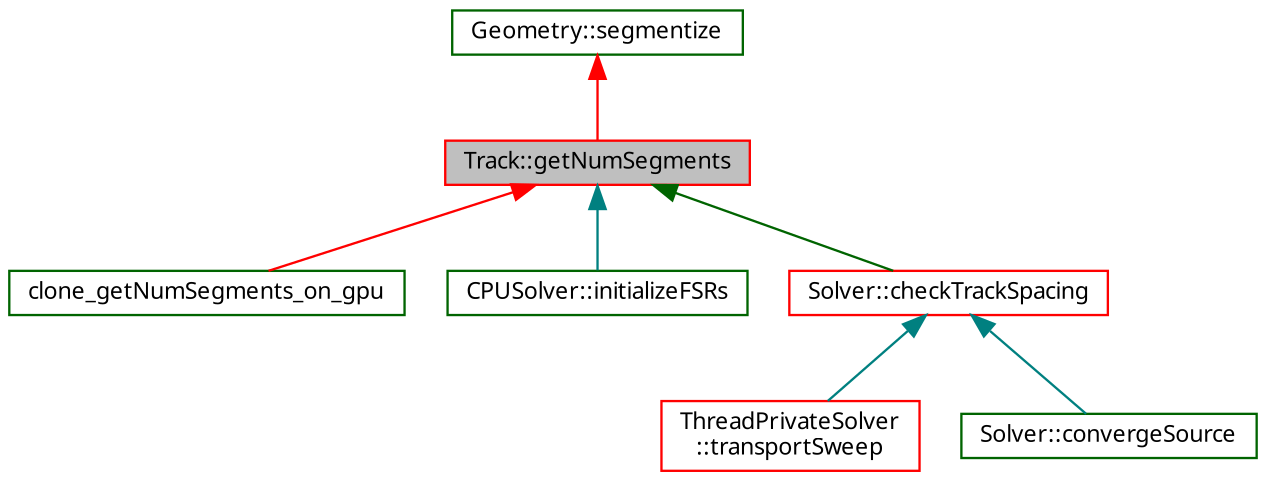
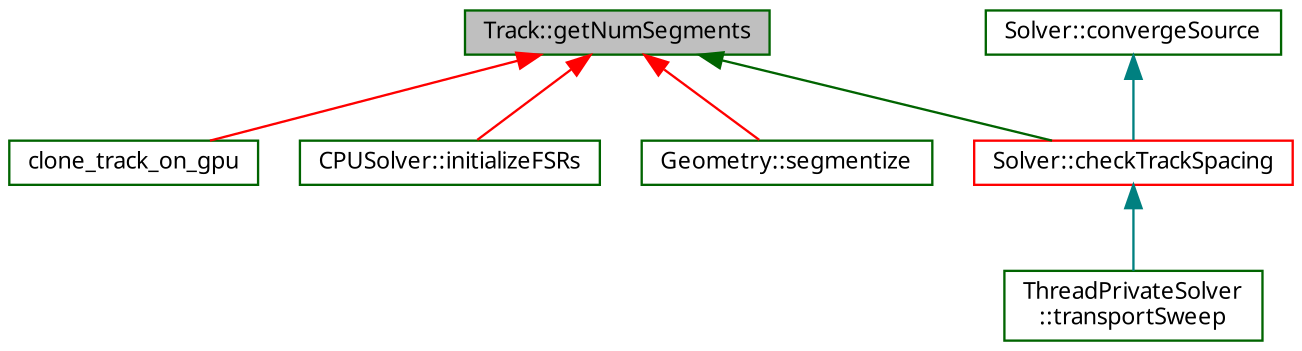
(598, 110) -> (712, 105)
(598, 163) -> (617, 33)
(598, 240) -> (524, 105)
(207, 293) -> (134, 163)
(1038, 372) -> (1133, 110)
(791, 436) -> (1133, 306)
